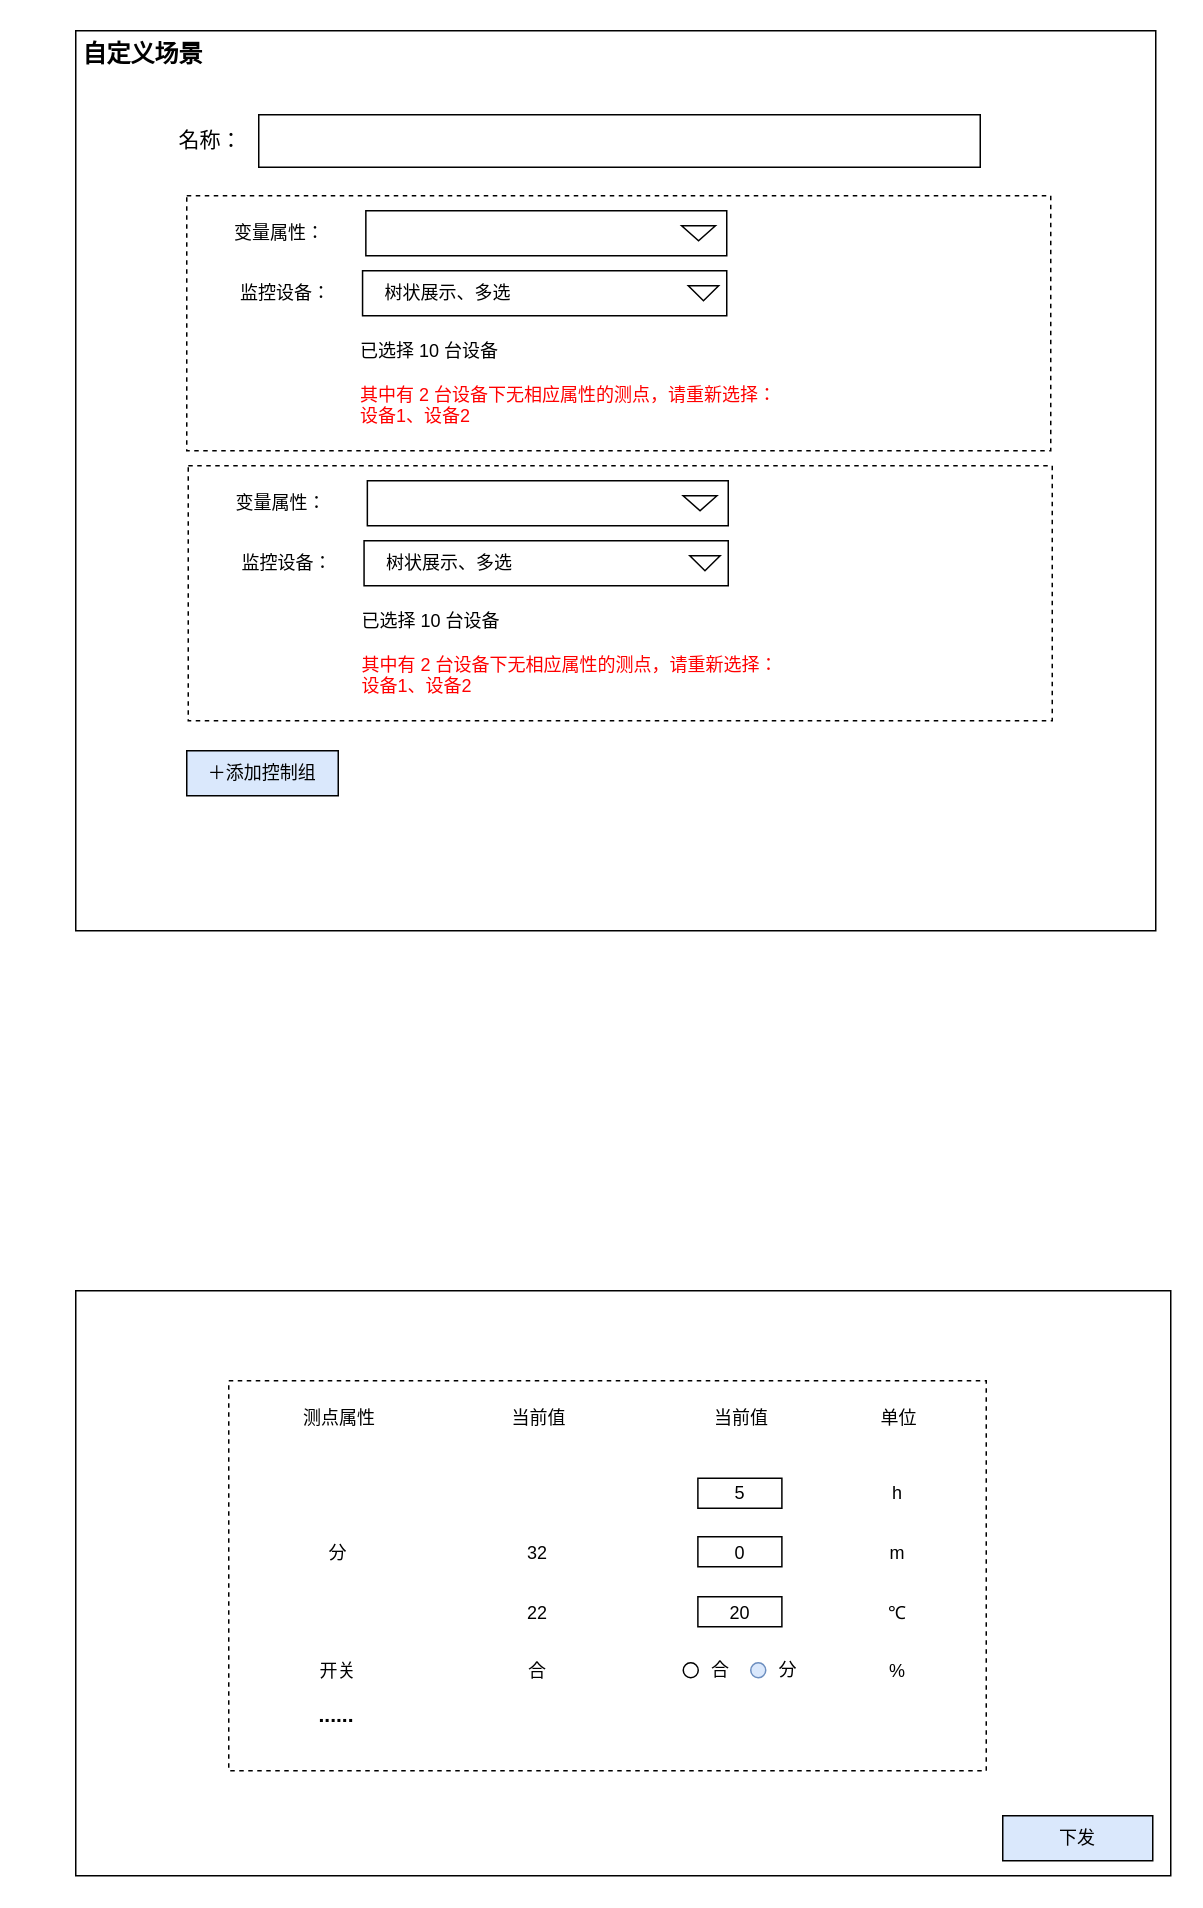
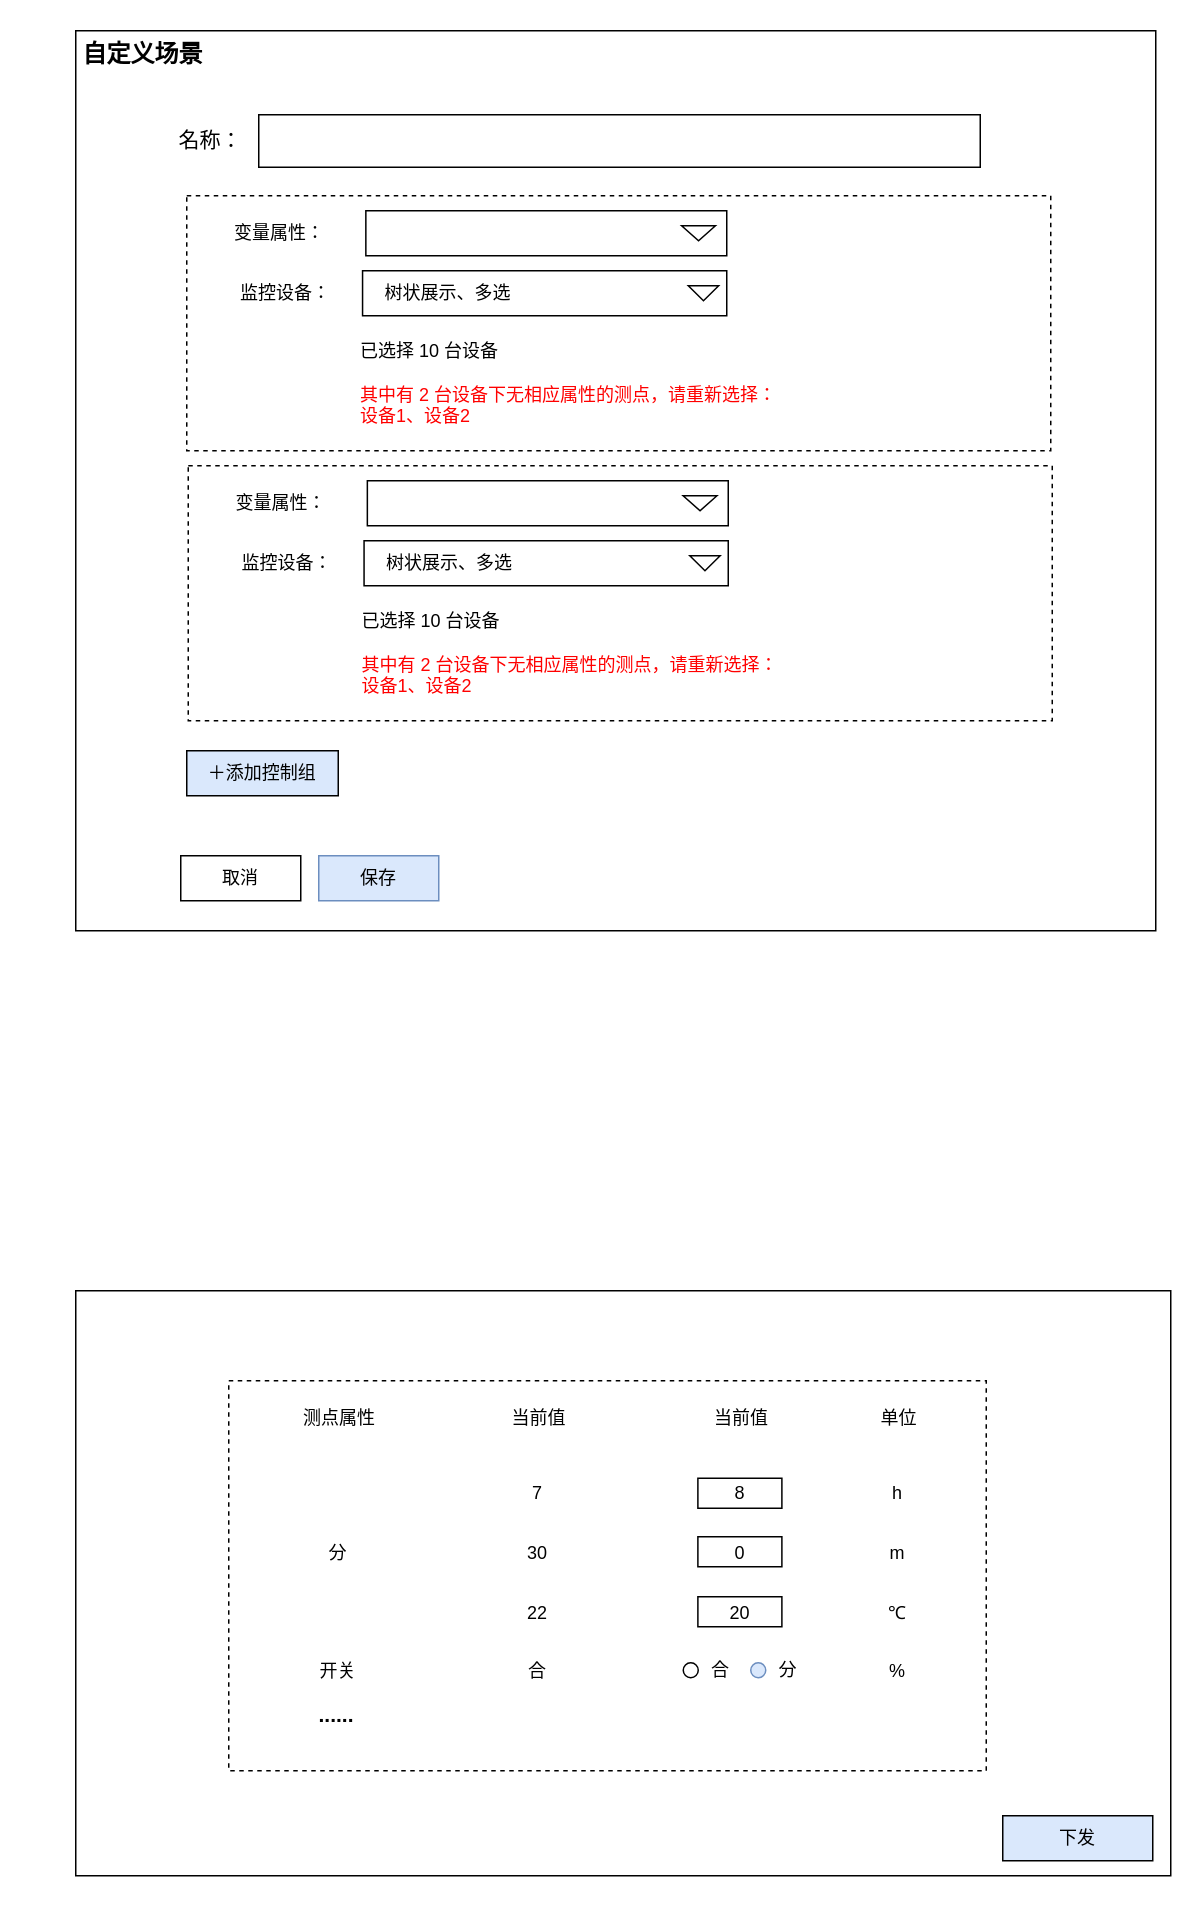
none -> (241, 878)
none -> (379, 878)
none -> (538, 1493)
(740, 1493) -> (740, 1493)
(538, 1553) -> (538, 1553)
